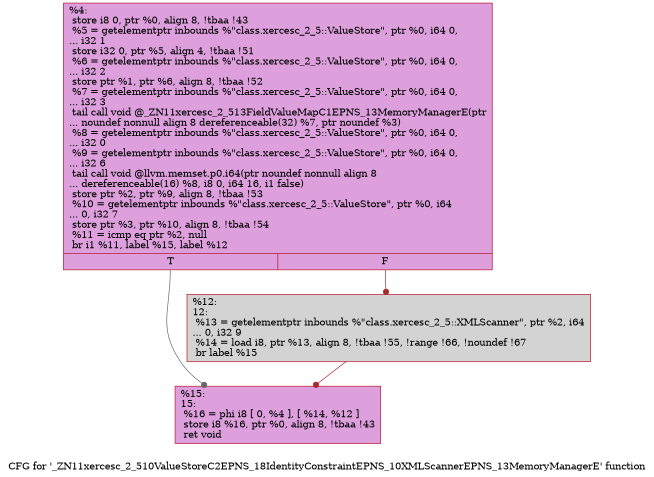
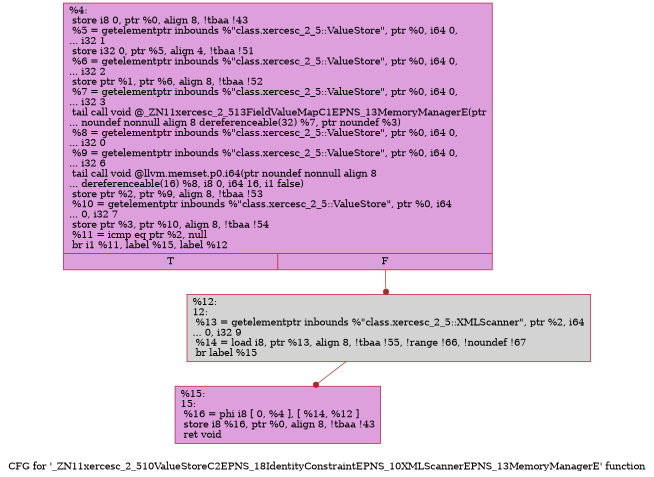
(168, 332) -> none
